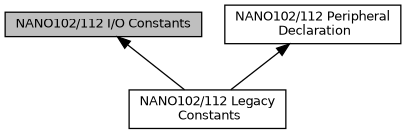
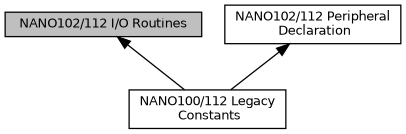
(103, 24) -> (103, 24)
(207, 109) -> (207, 109)
